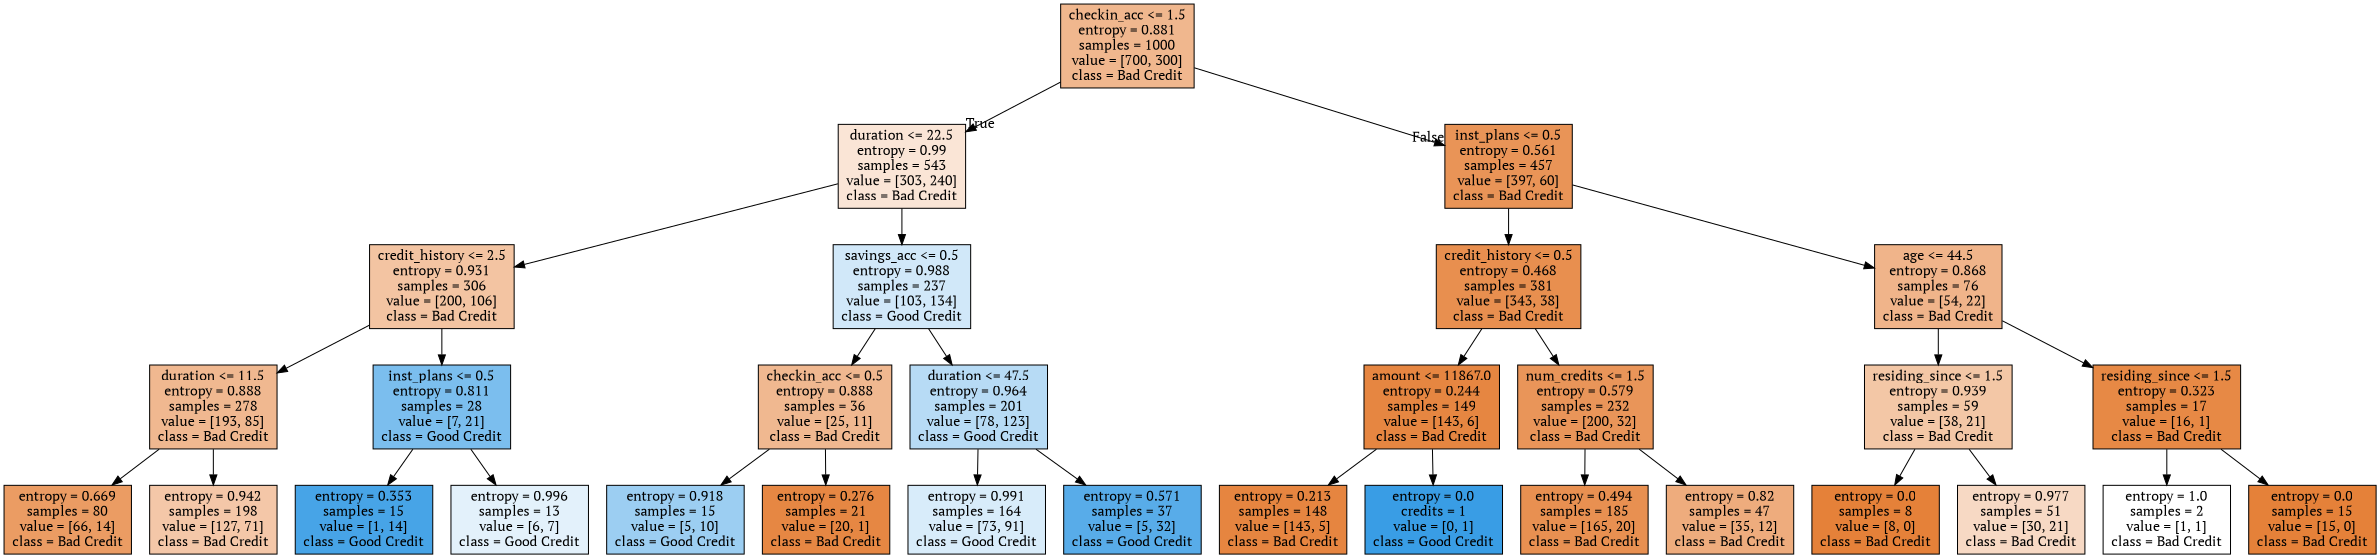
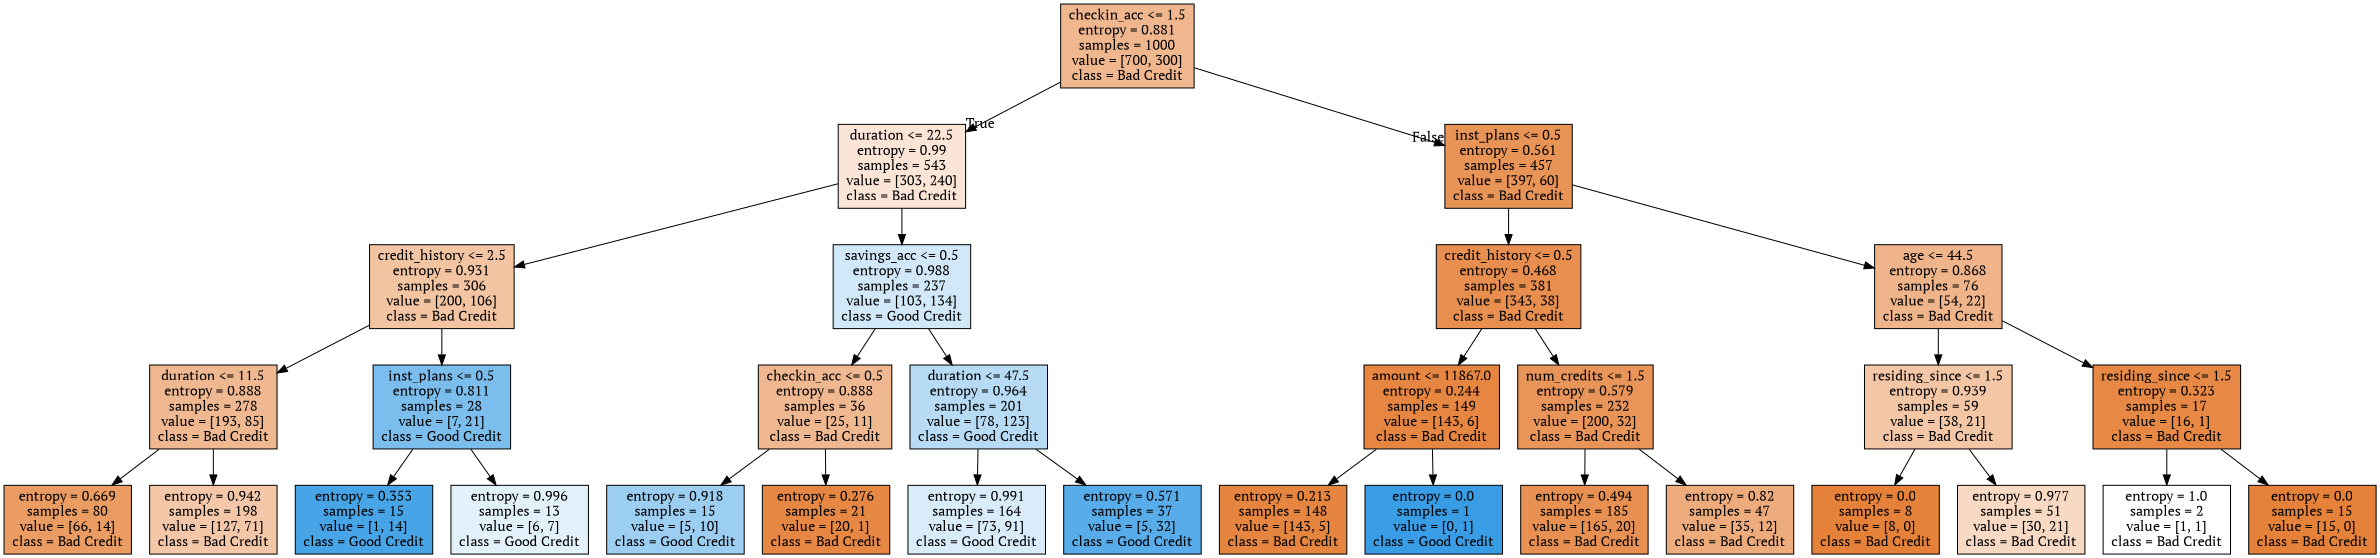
(1434, 520) -> (1434, 520)
